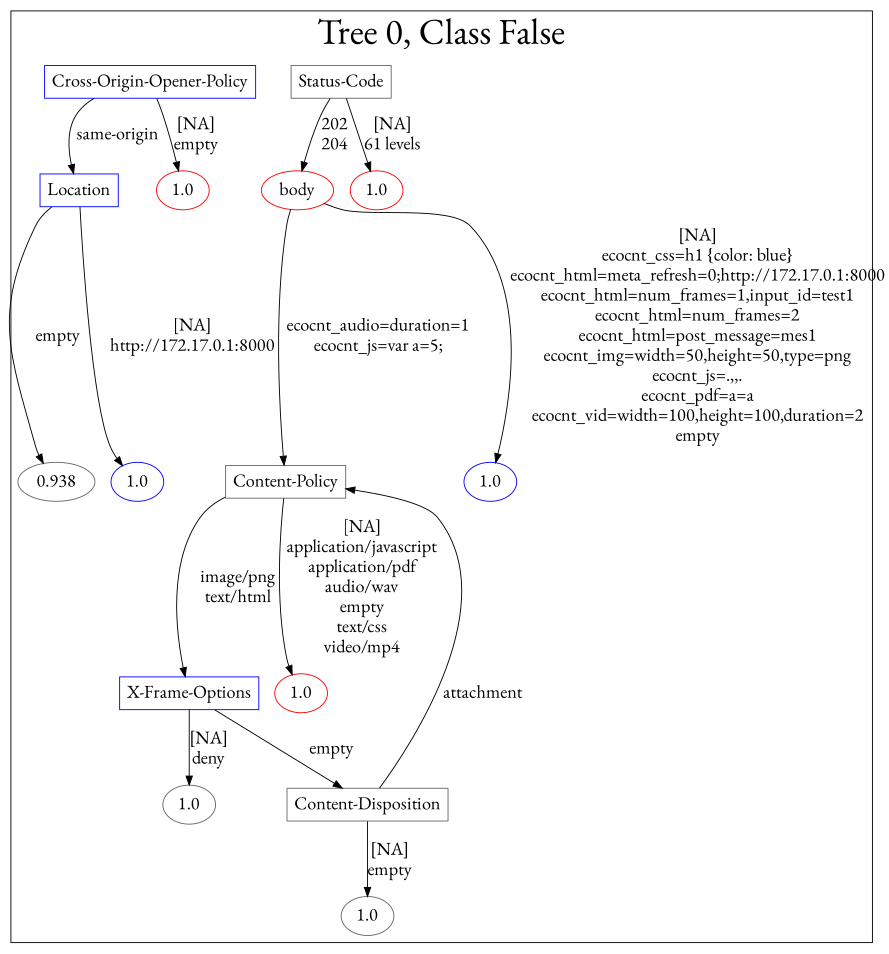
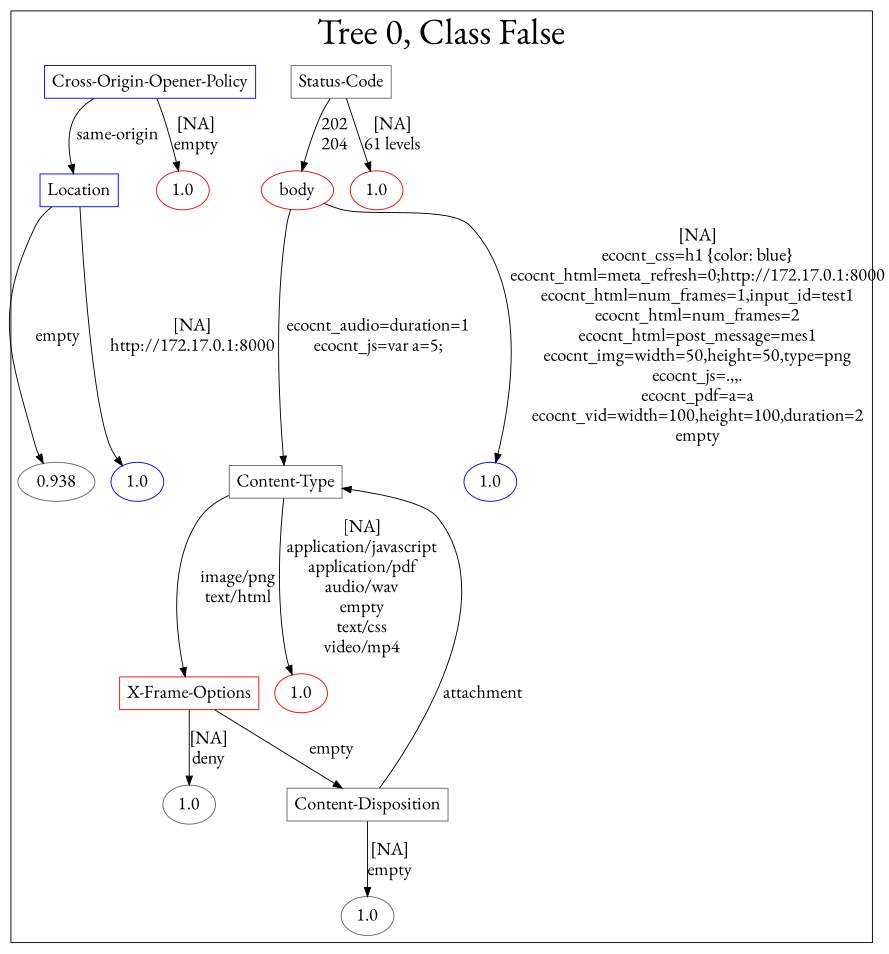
(286, 482) -> (286, 482)
(189, 693) -> (189, 693)
